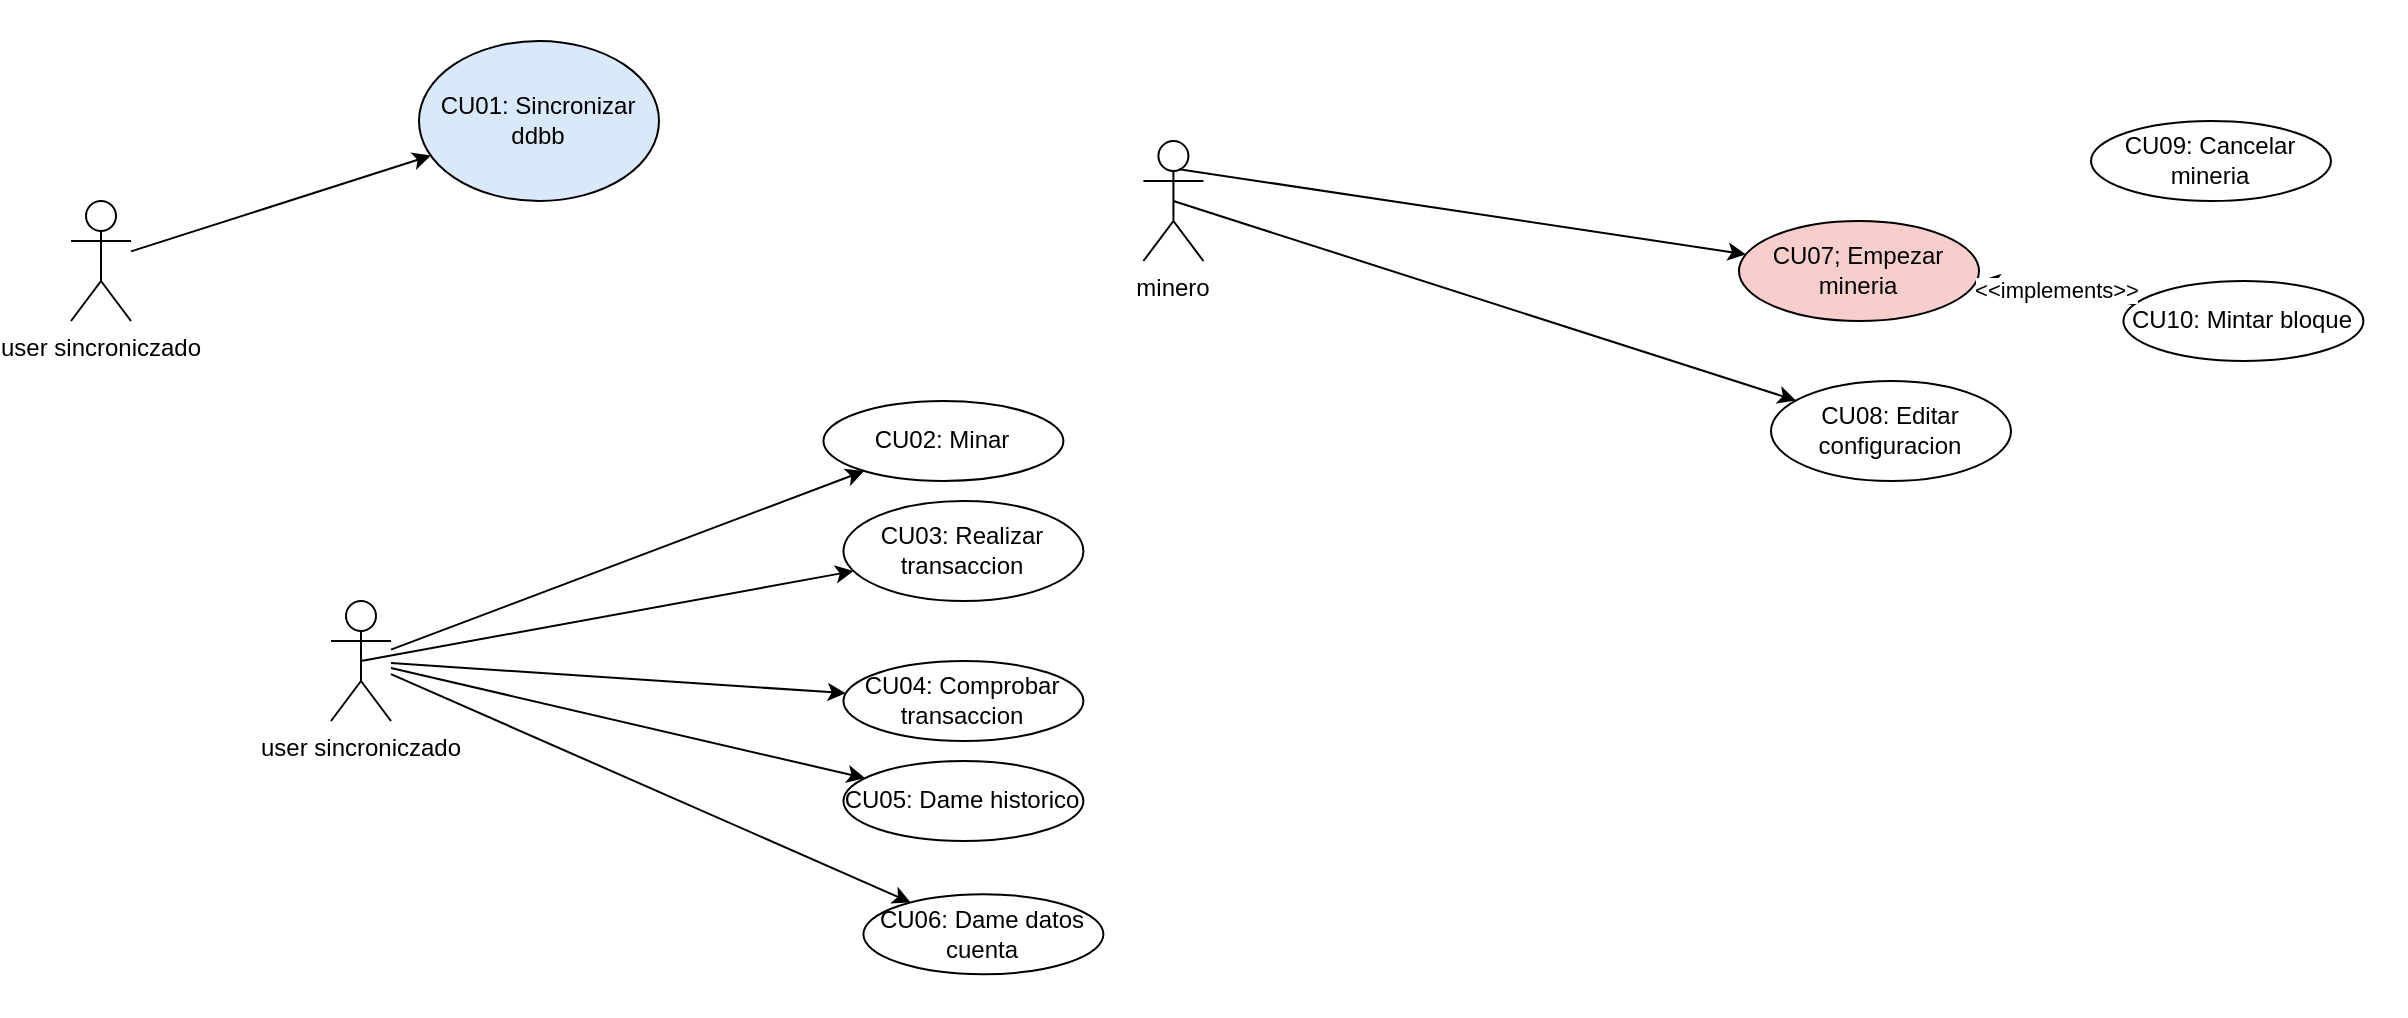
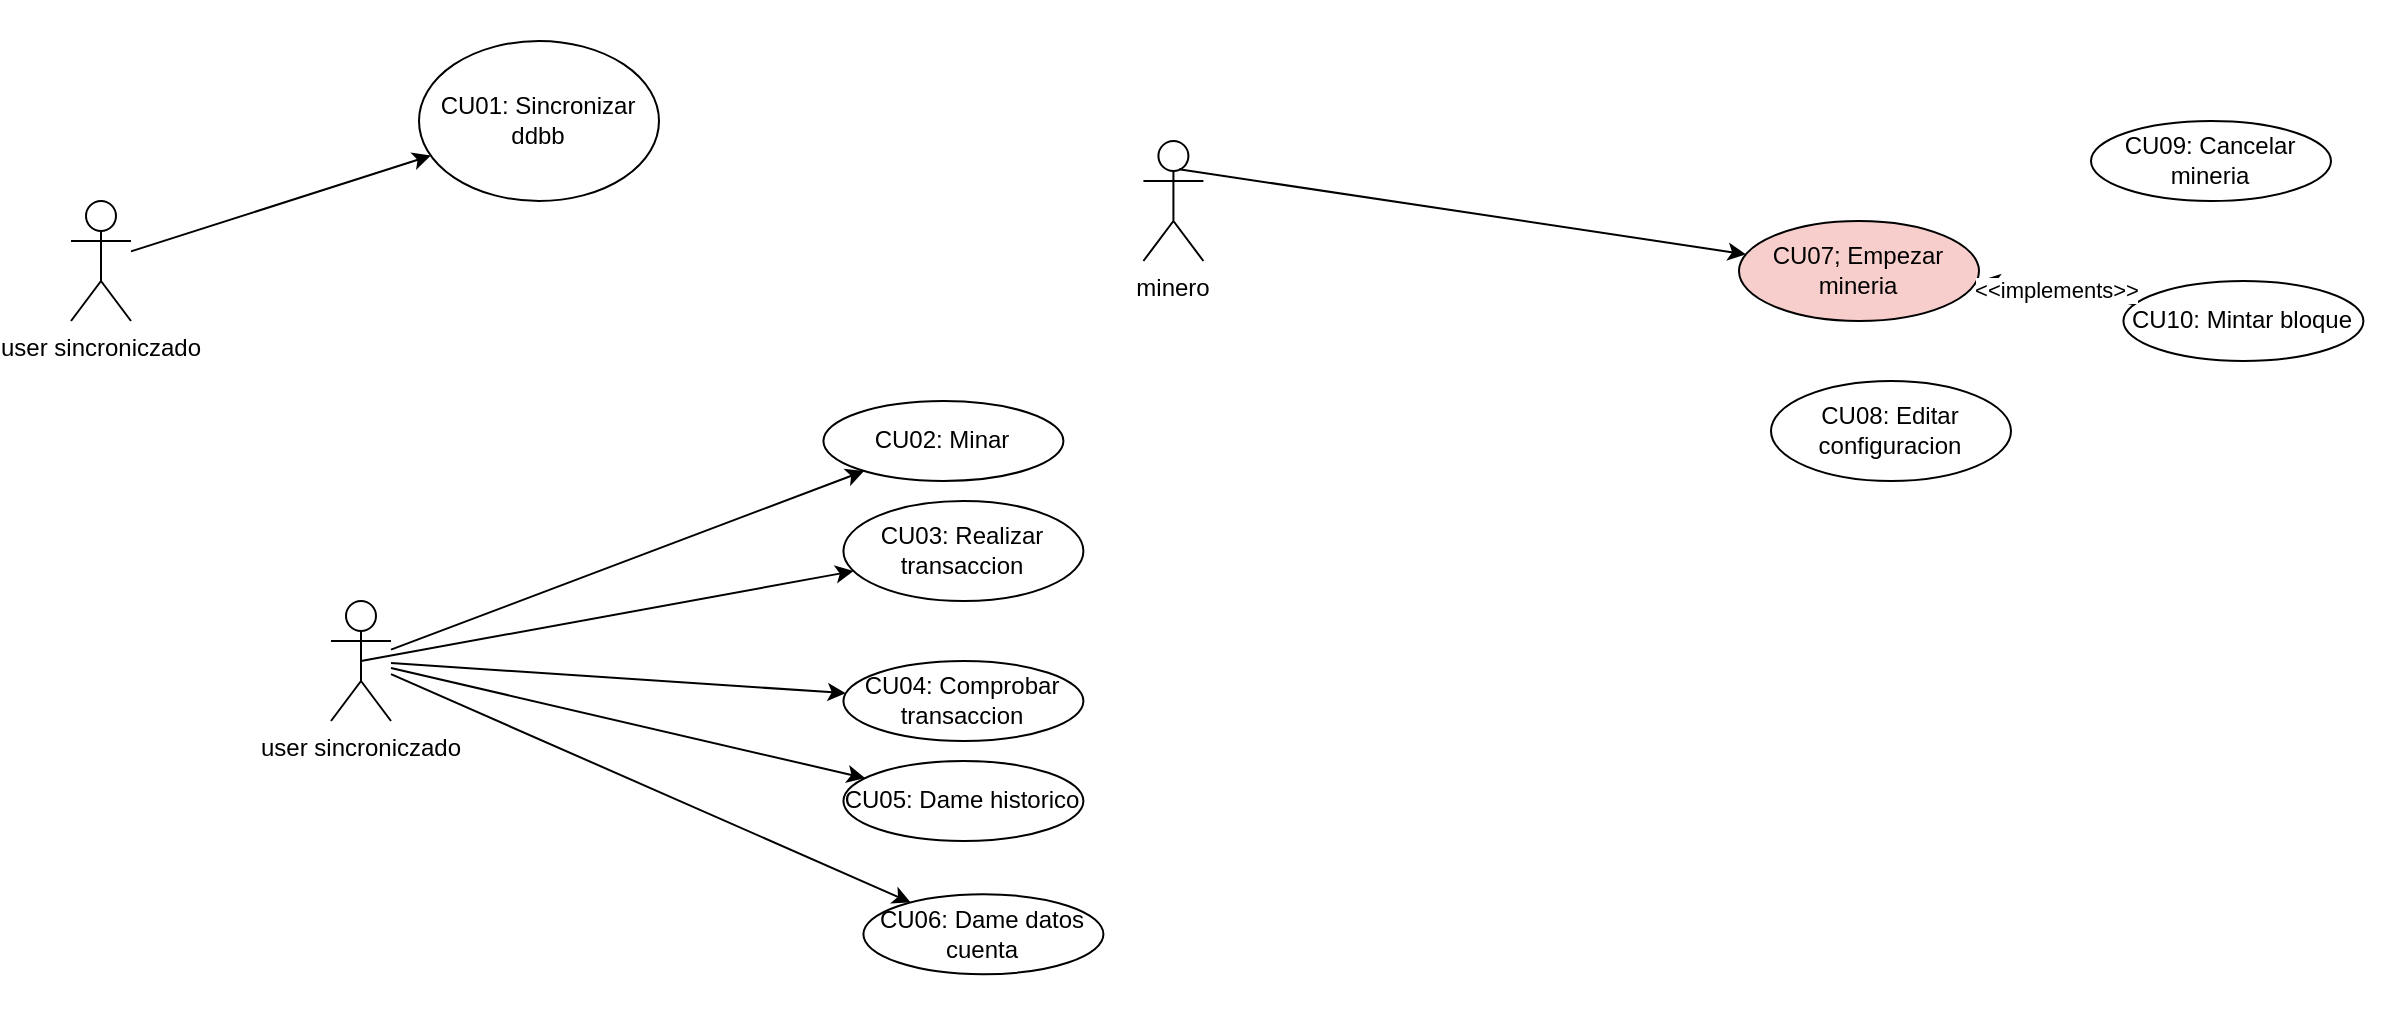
(539, 121) -> (539, 121)
(1481, 299) -> none
